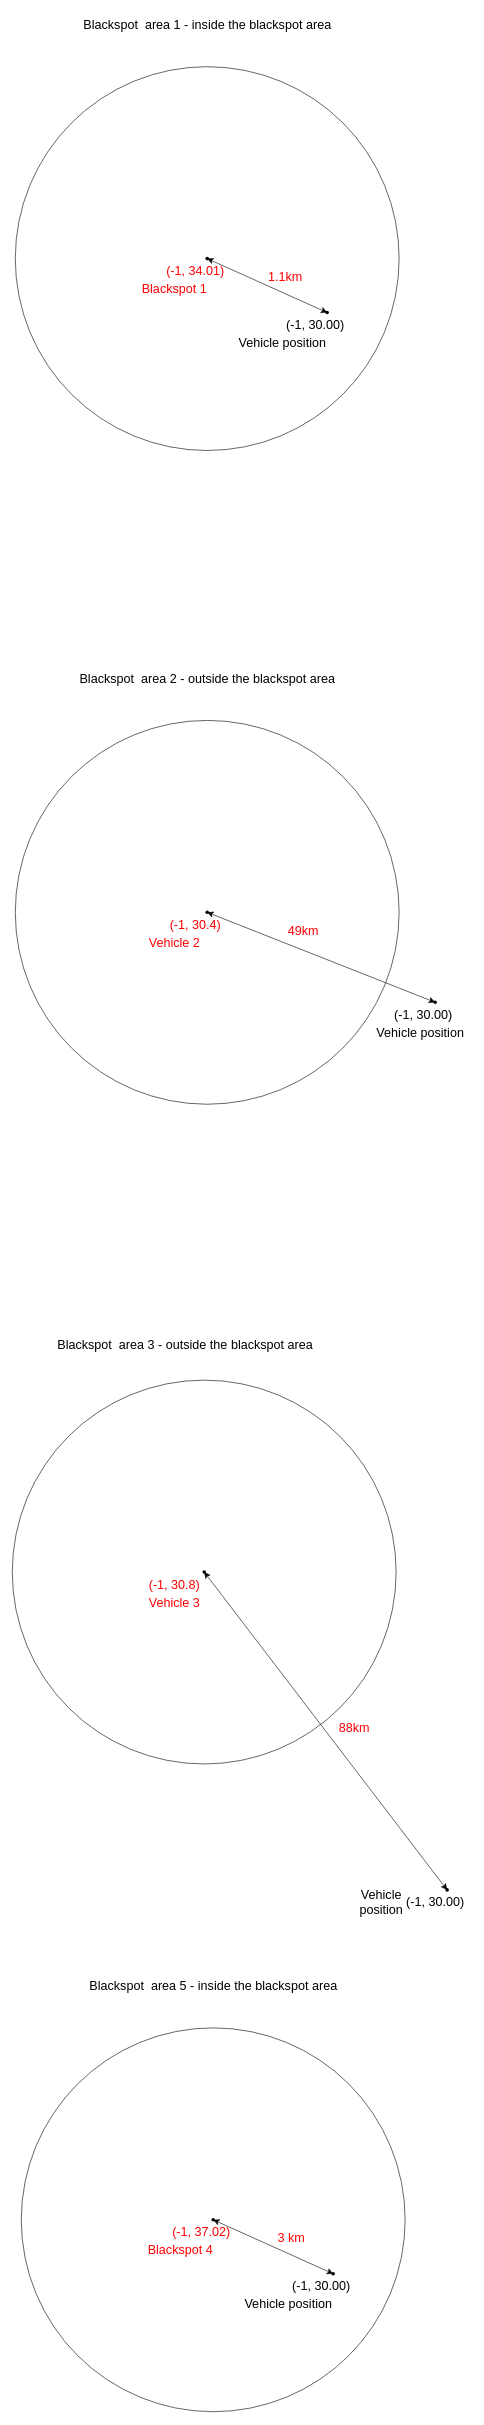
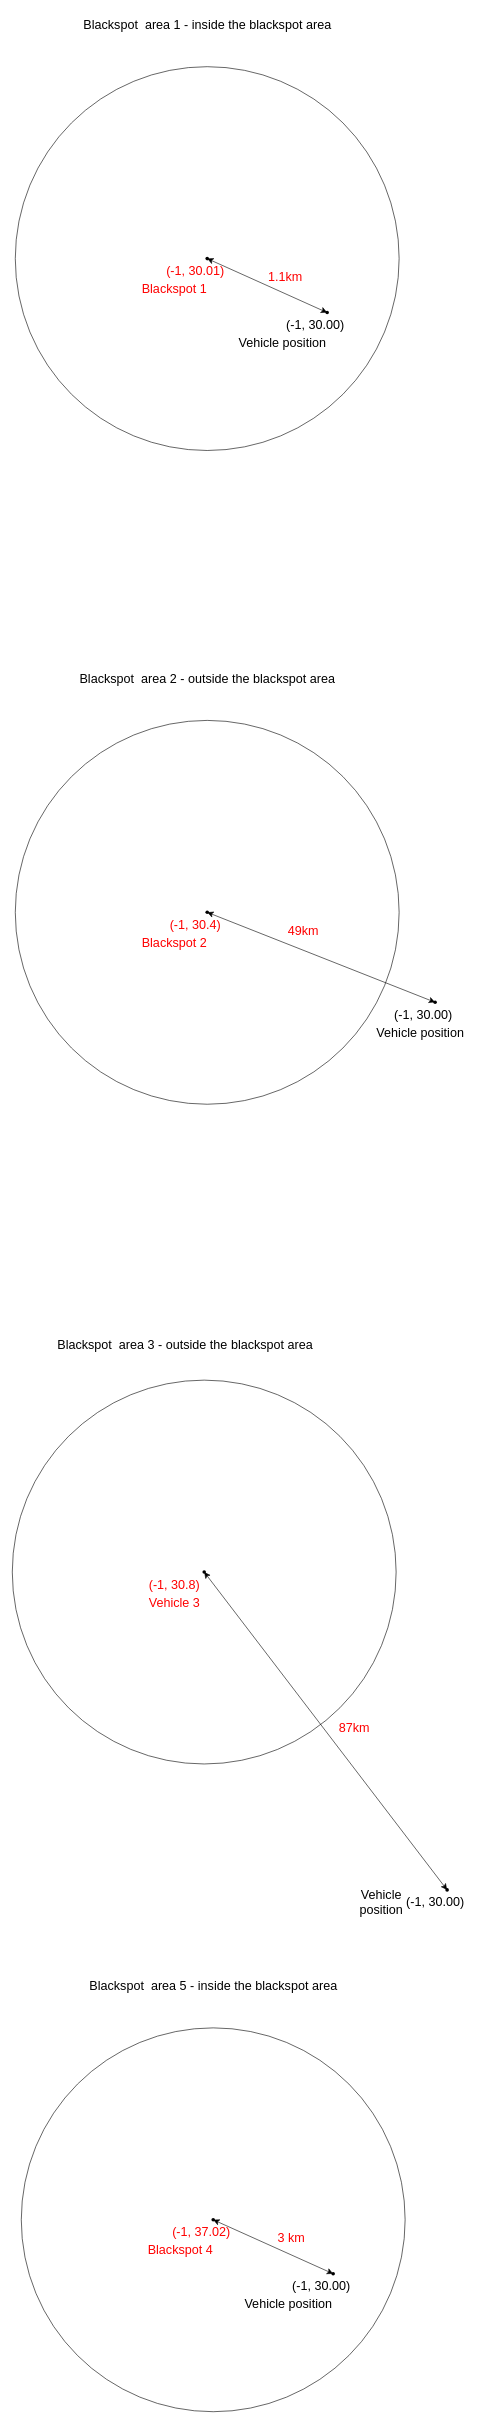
(196, 270) -> (196, 270)
(175, 942) -> (175, 942)
(355, 1728) -> (355, 1728)
